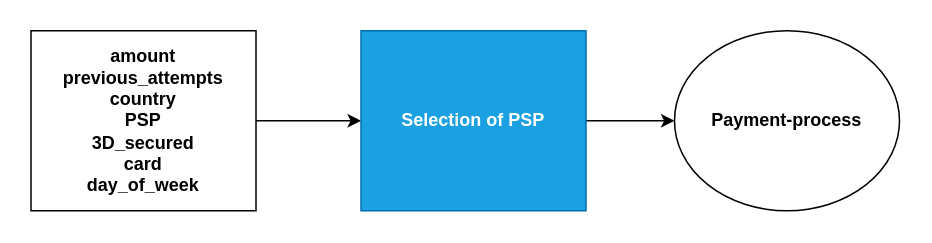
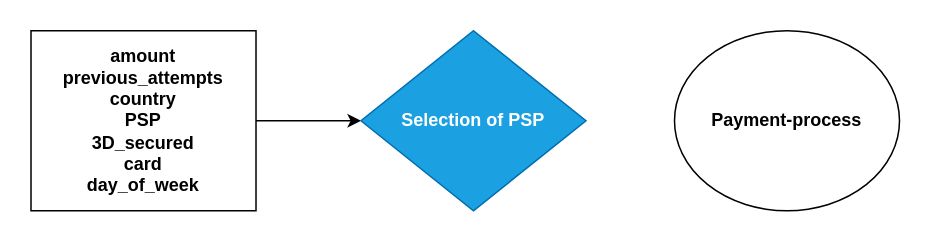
(473, 121) -> (473, 121)
(625, 121) -> none
